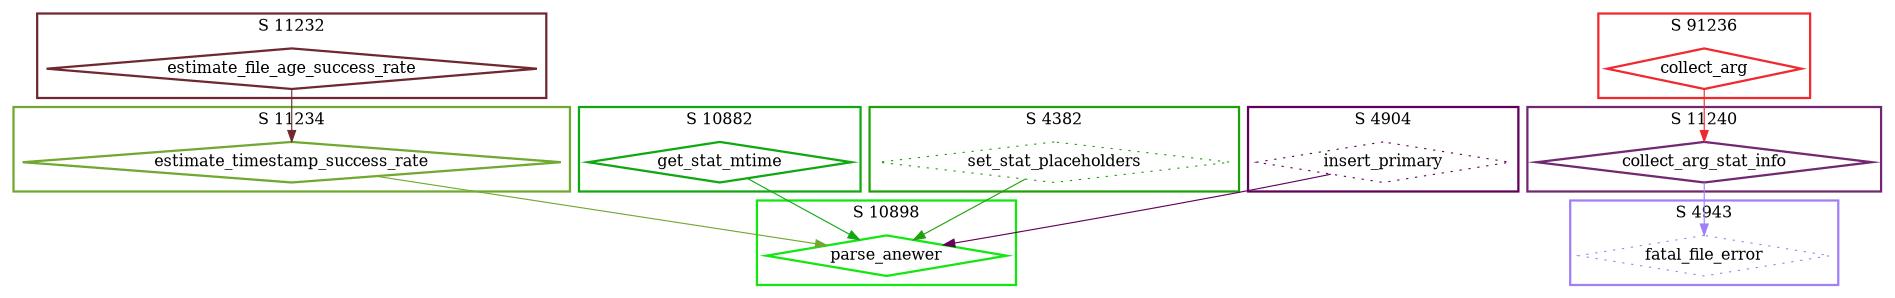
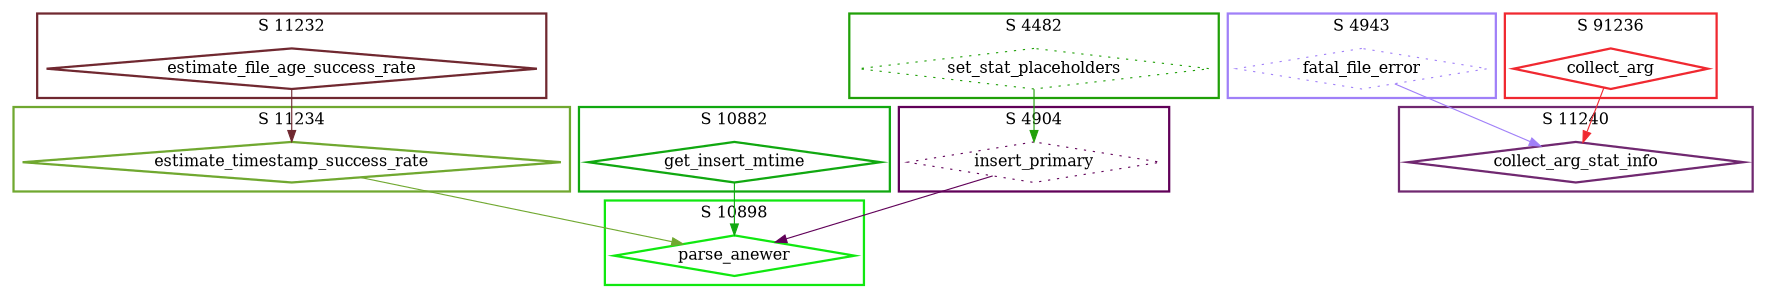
(1054, 120) -> (1034, 26)
(720, 162) -> (734, 162)
(1704, 207) -> (1466, 114)
(972, 208) -> (1034, 114)
